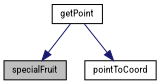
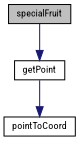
(59, 38) -> (40, 37)
